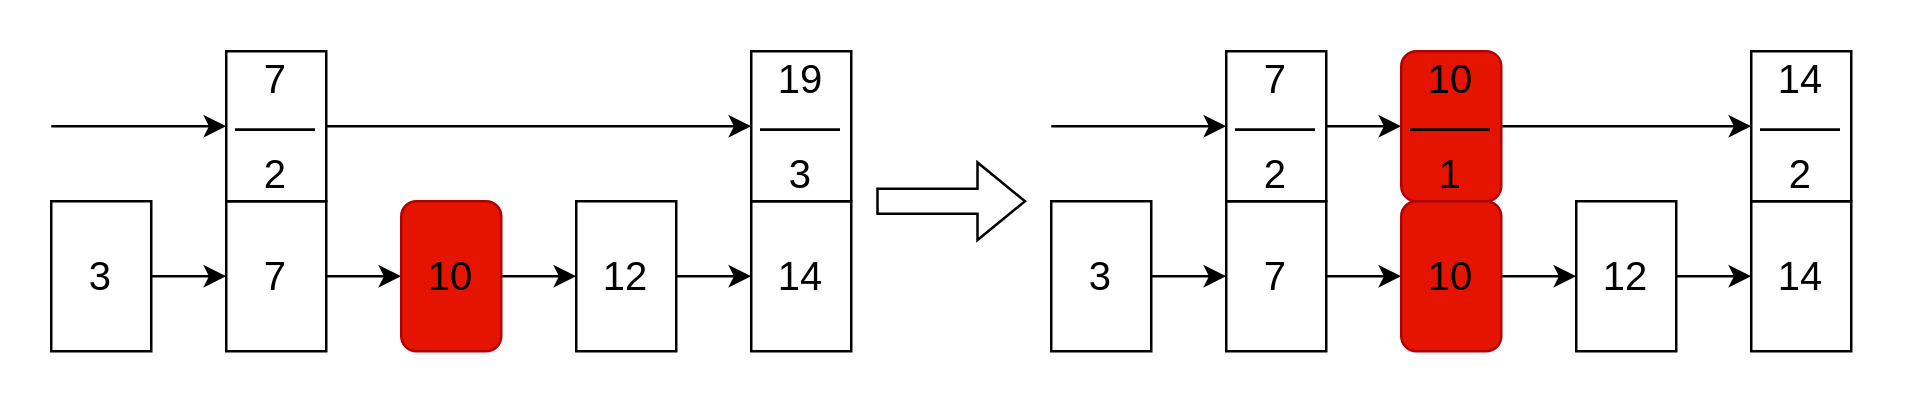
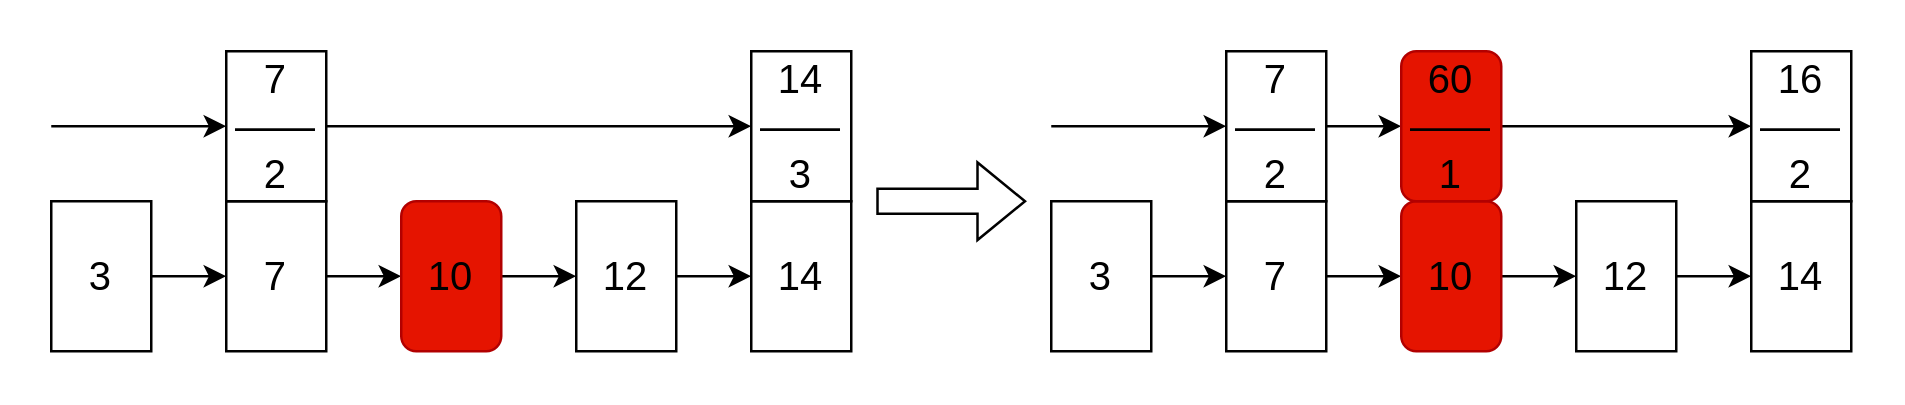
(801, 126) -> (801, 126)
(1451, 126) -> (1451, 126)
(1801, 126) -> (1801, 126)
